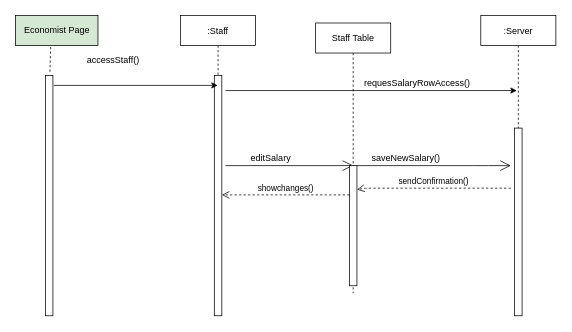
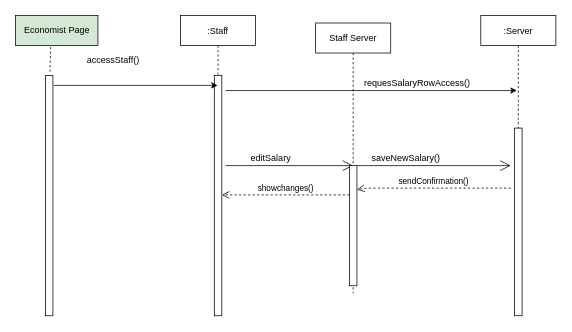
(353, 38) -> (353, 38)
